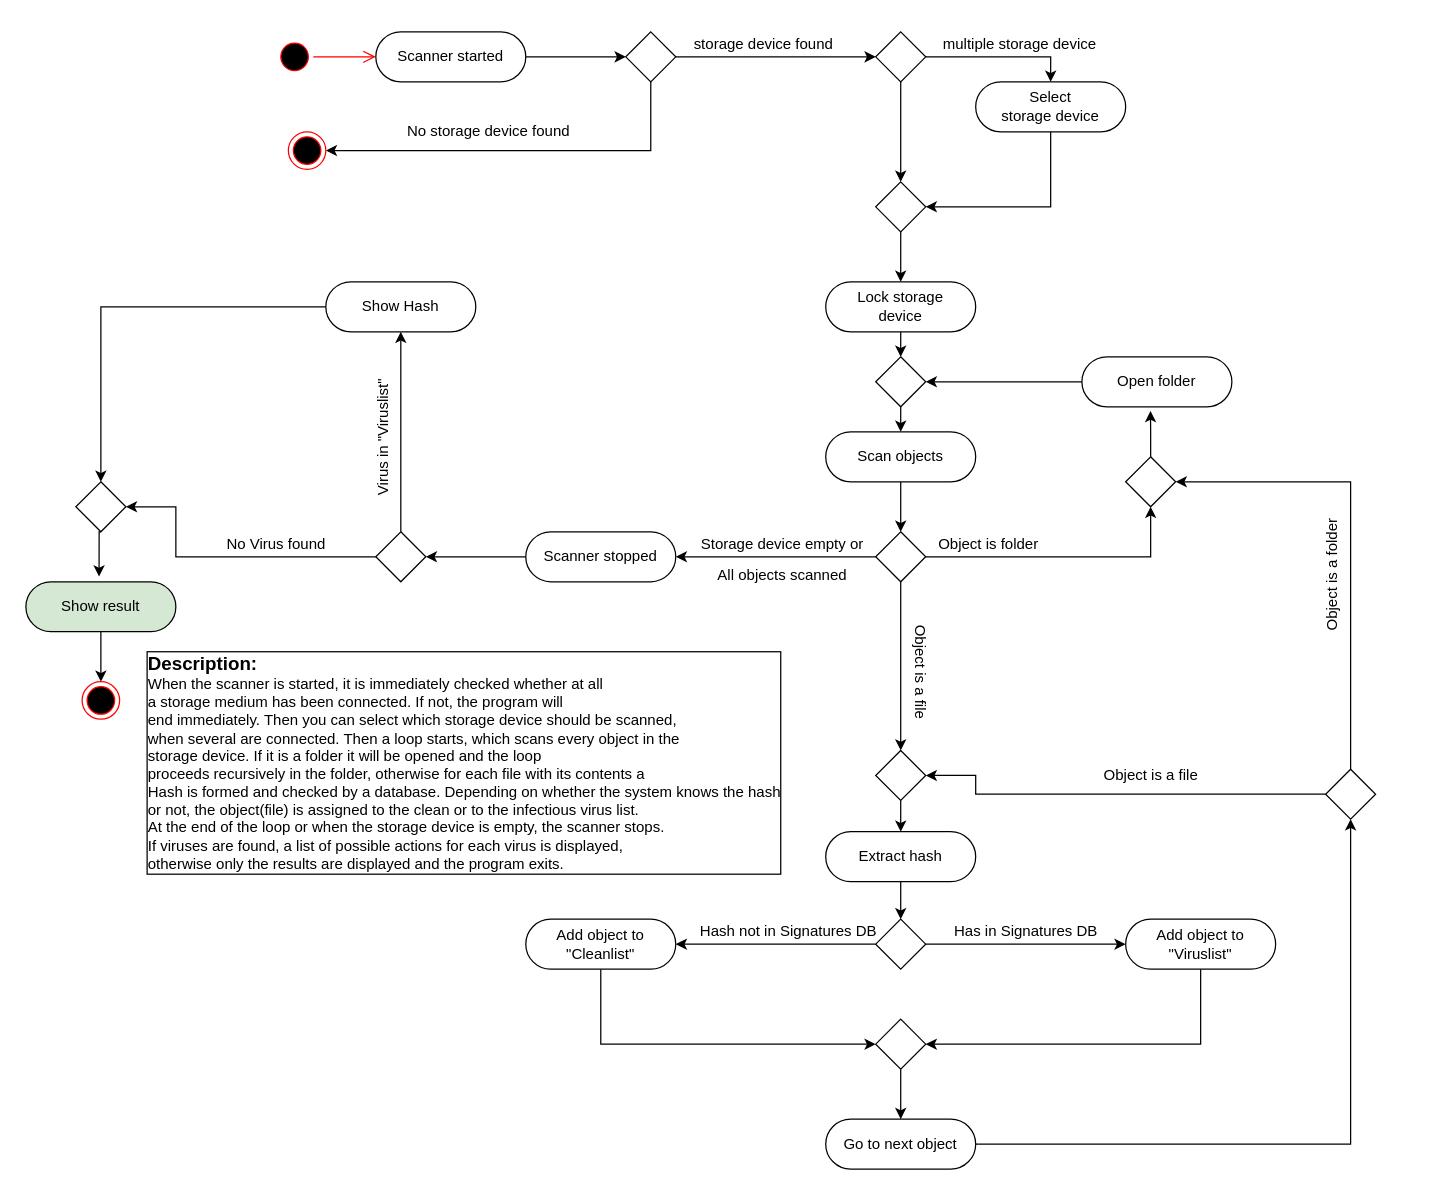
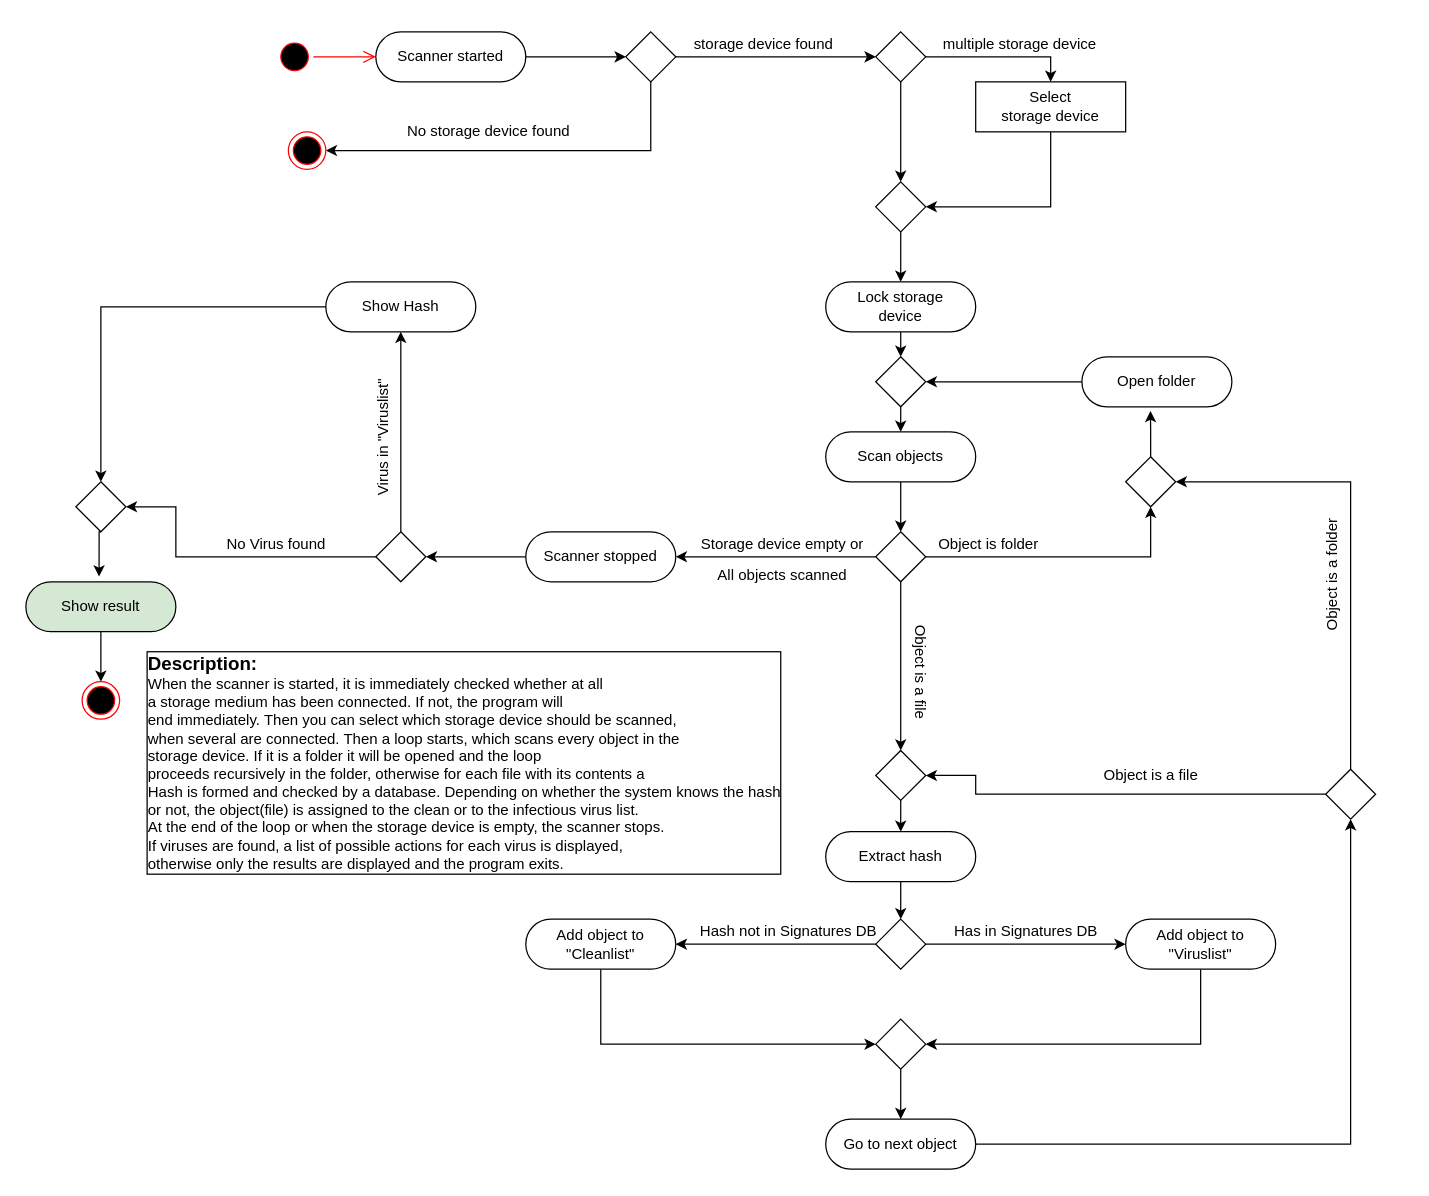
(1051, 107) -> (1051, 107)
